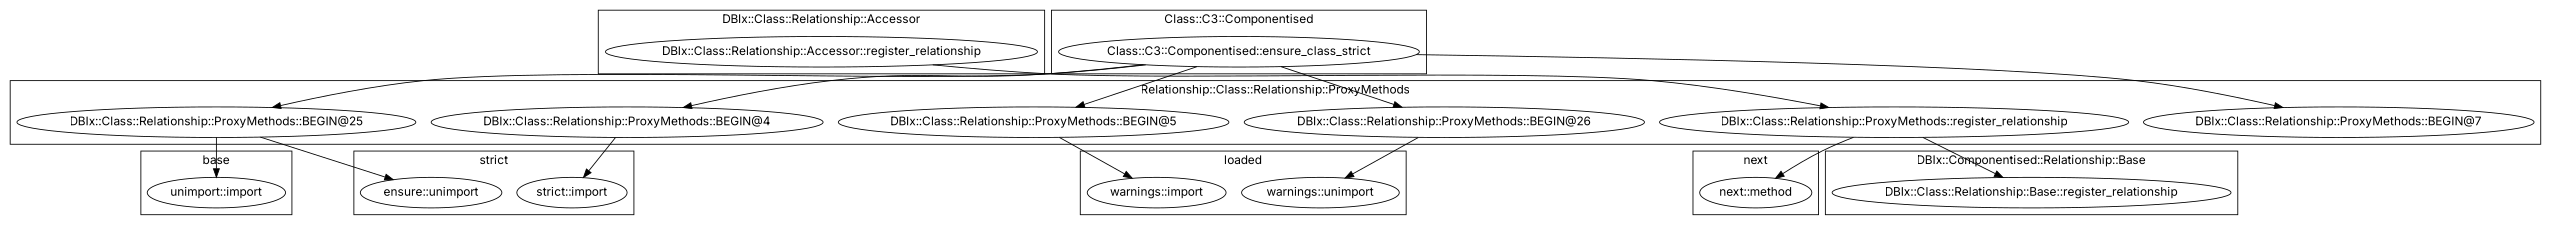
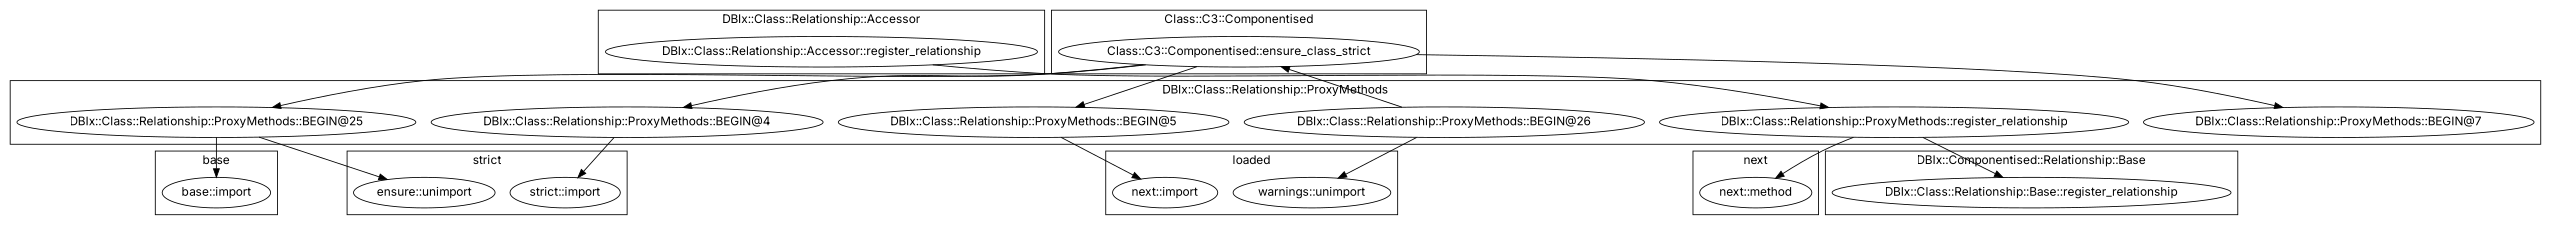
(1340, 87) -> (1346, 88)
(1275, 90) -> (1275, 90)
(216, 193) -> (216, 193)
(1157, 193) -> (1165, 193)
